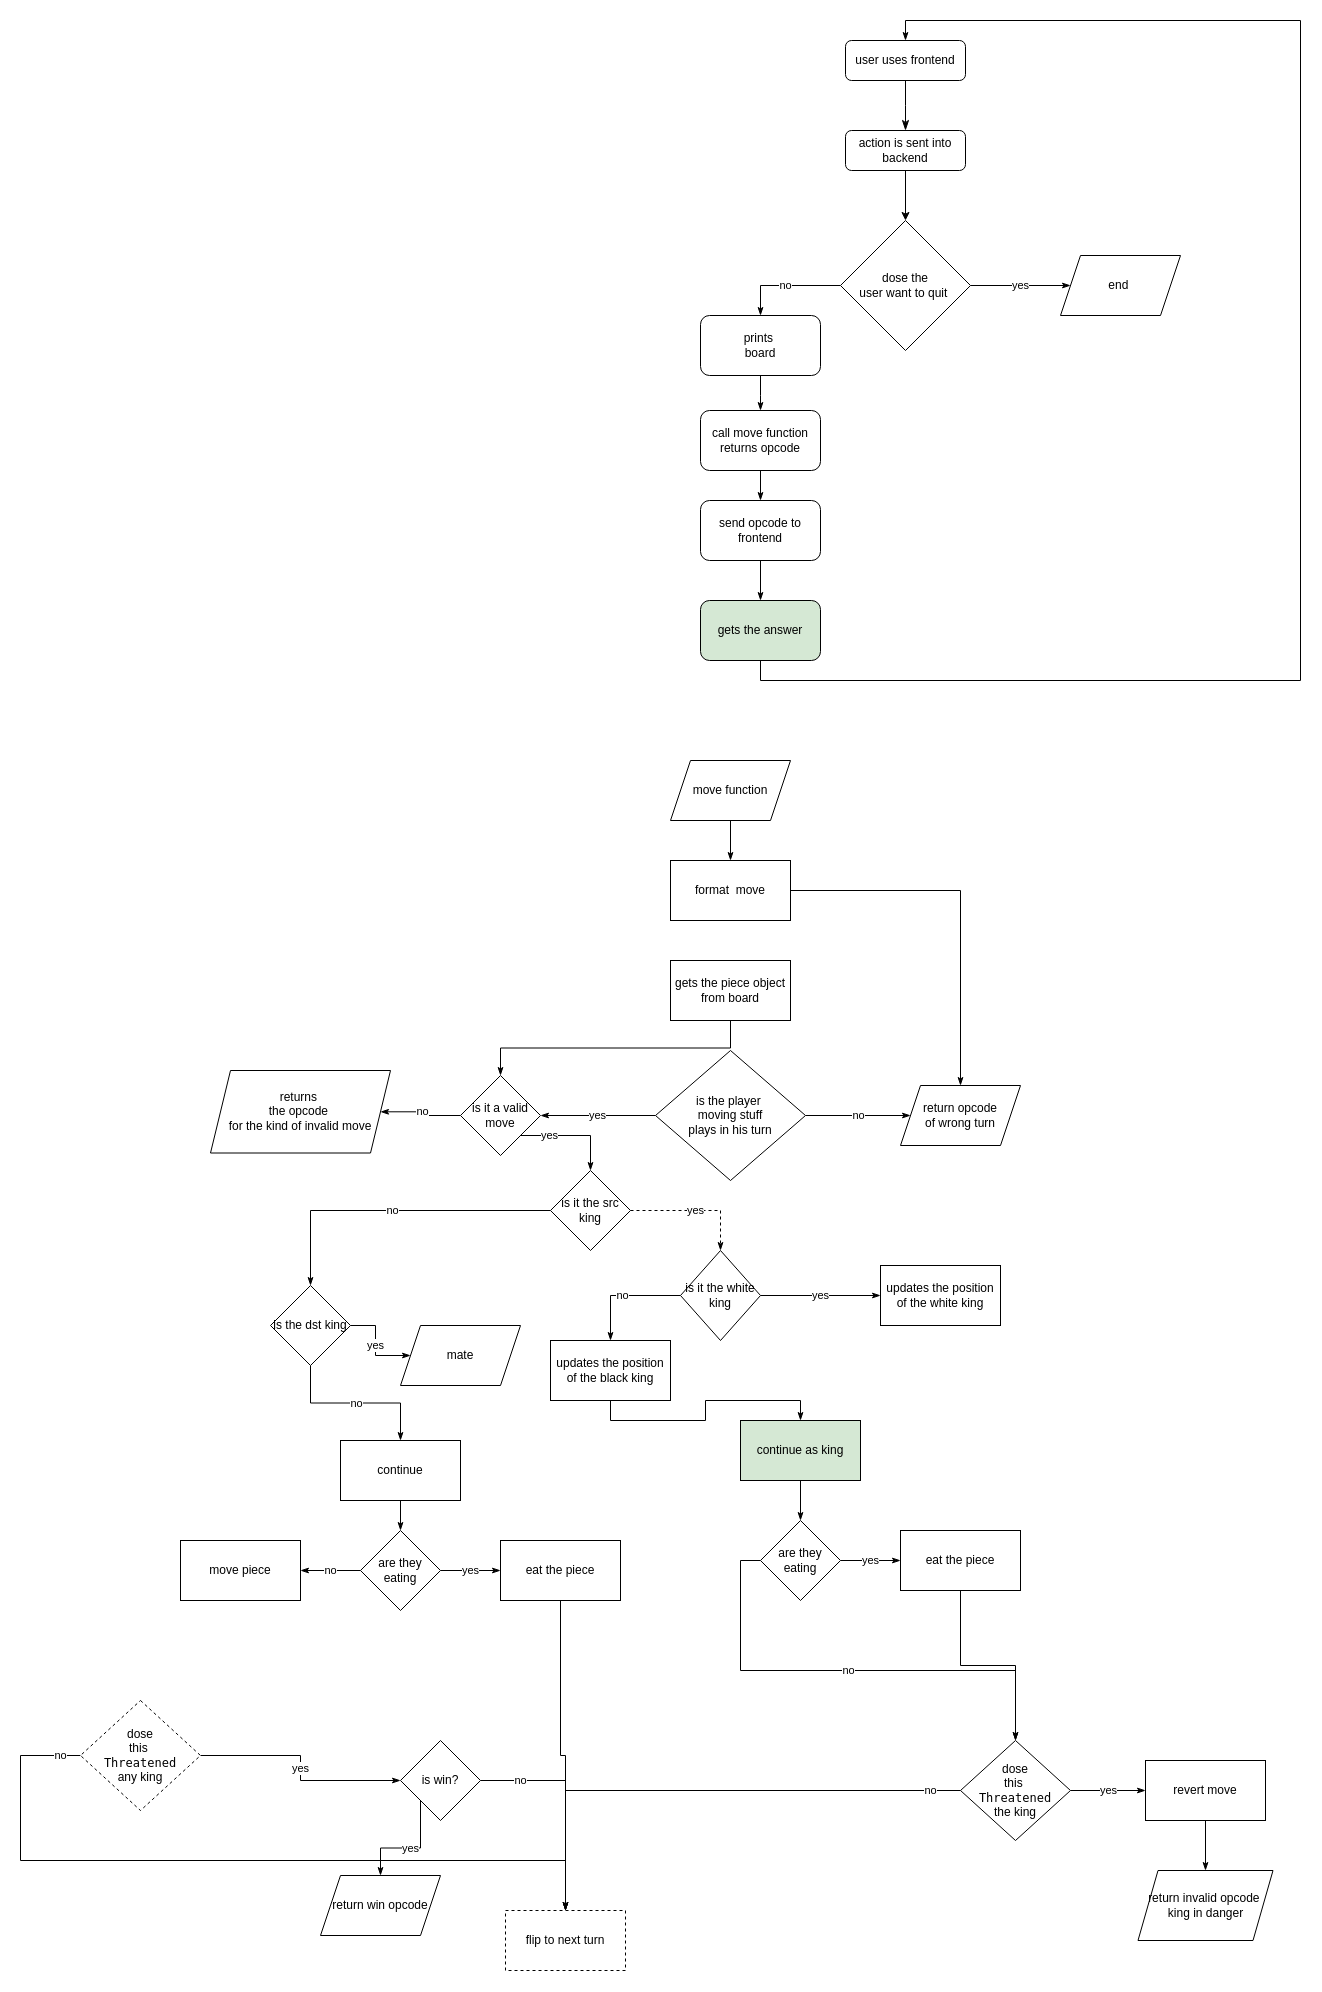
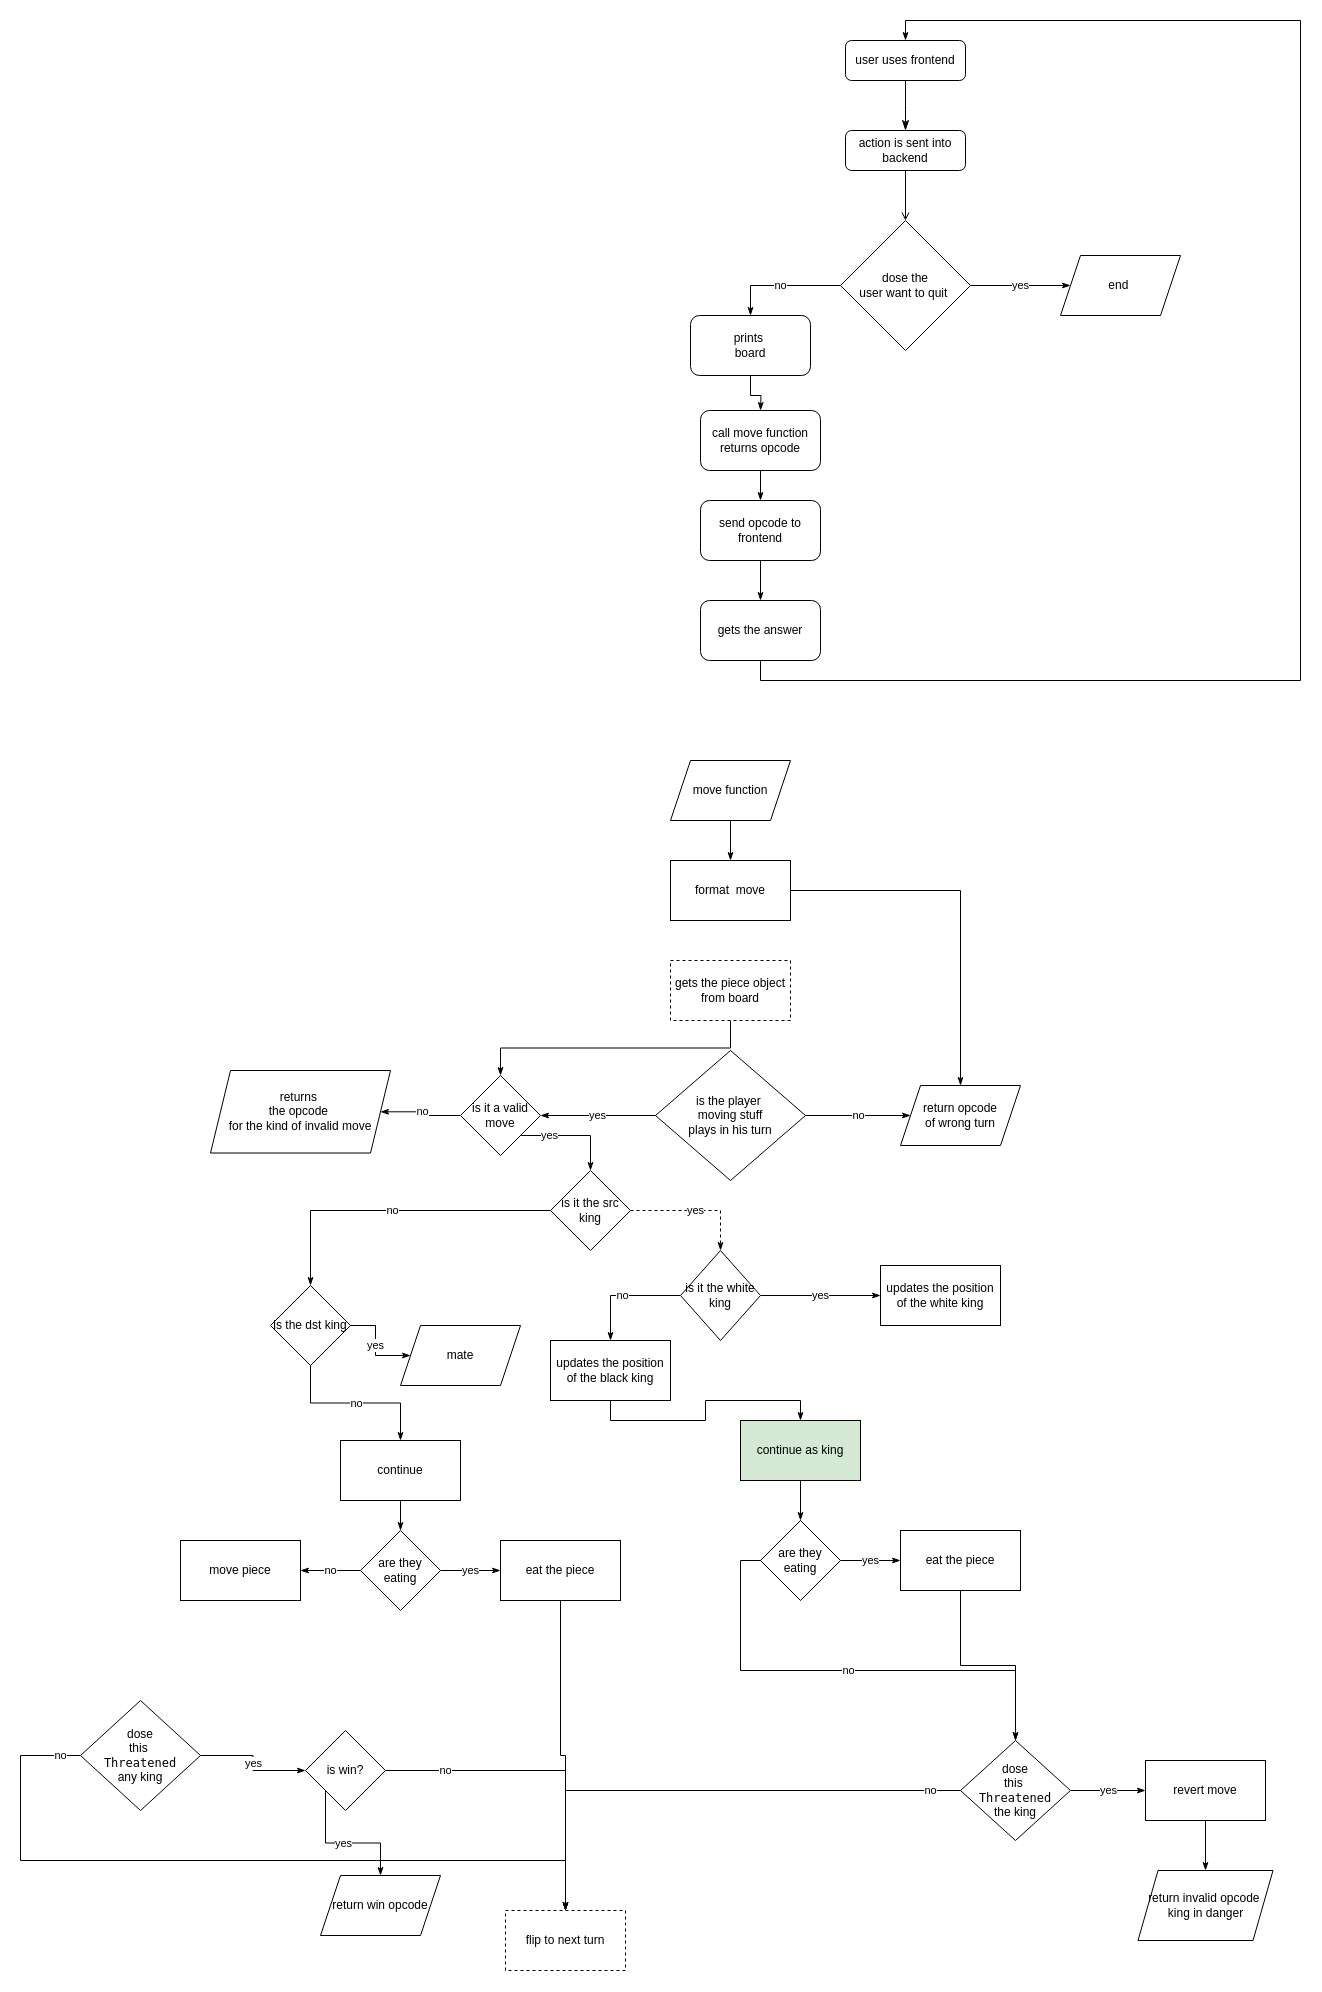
(906, 212) -> (906, 213)
(761, 346) -> (751, 346)
(761, 631) -> (761, 631)
(731, 991) -> (731, 991)
(141, 1756) -> (141, 1756)
(441, 1781) -> (346, 1771)
